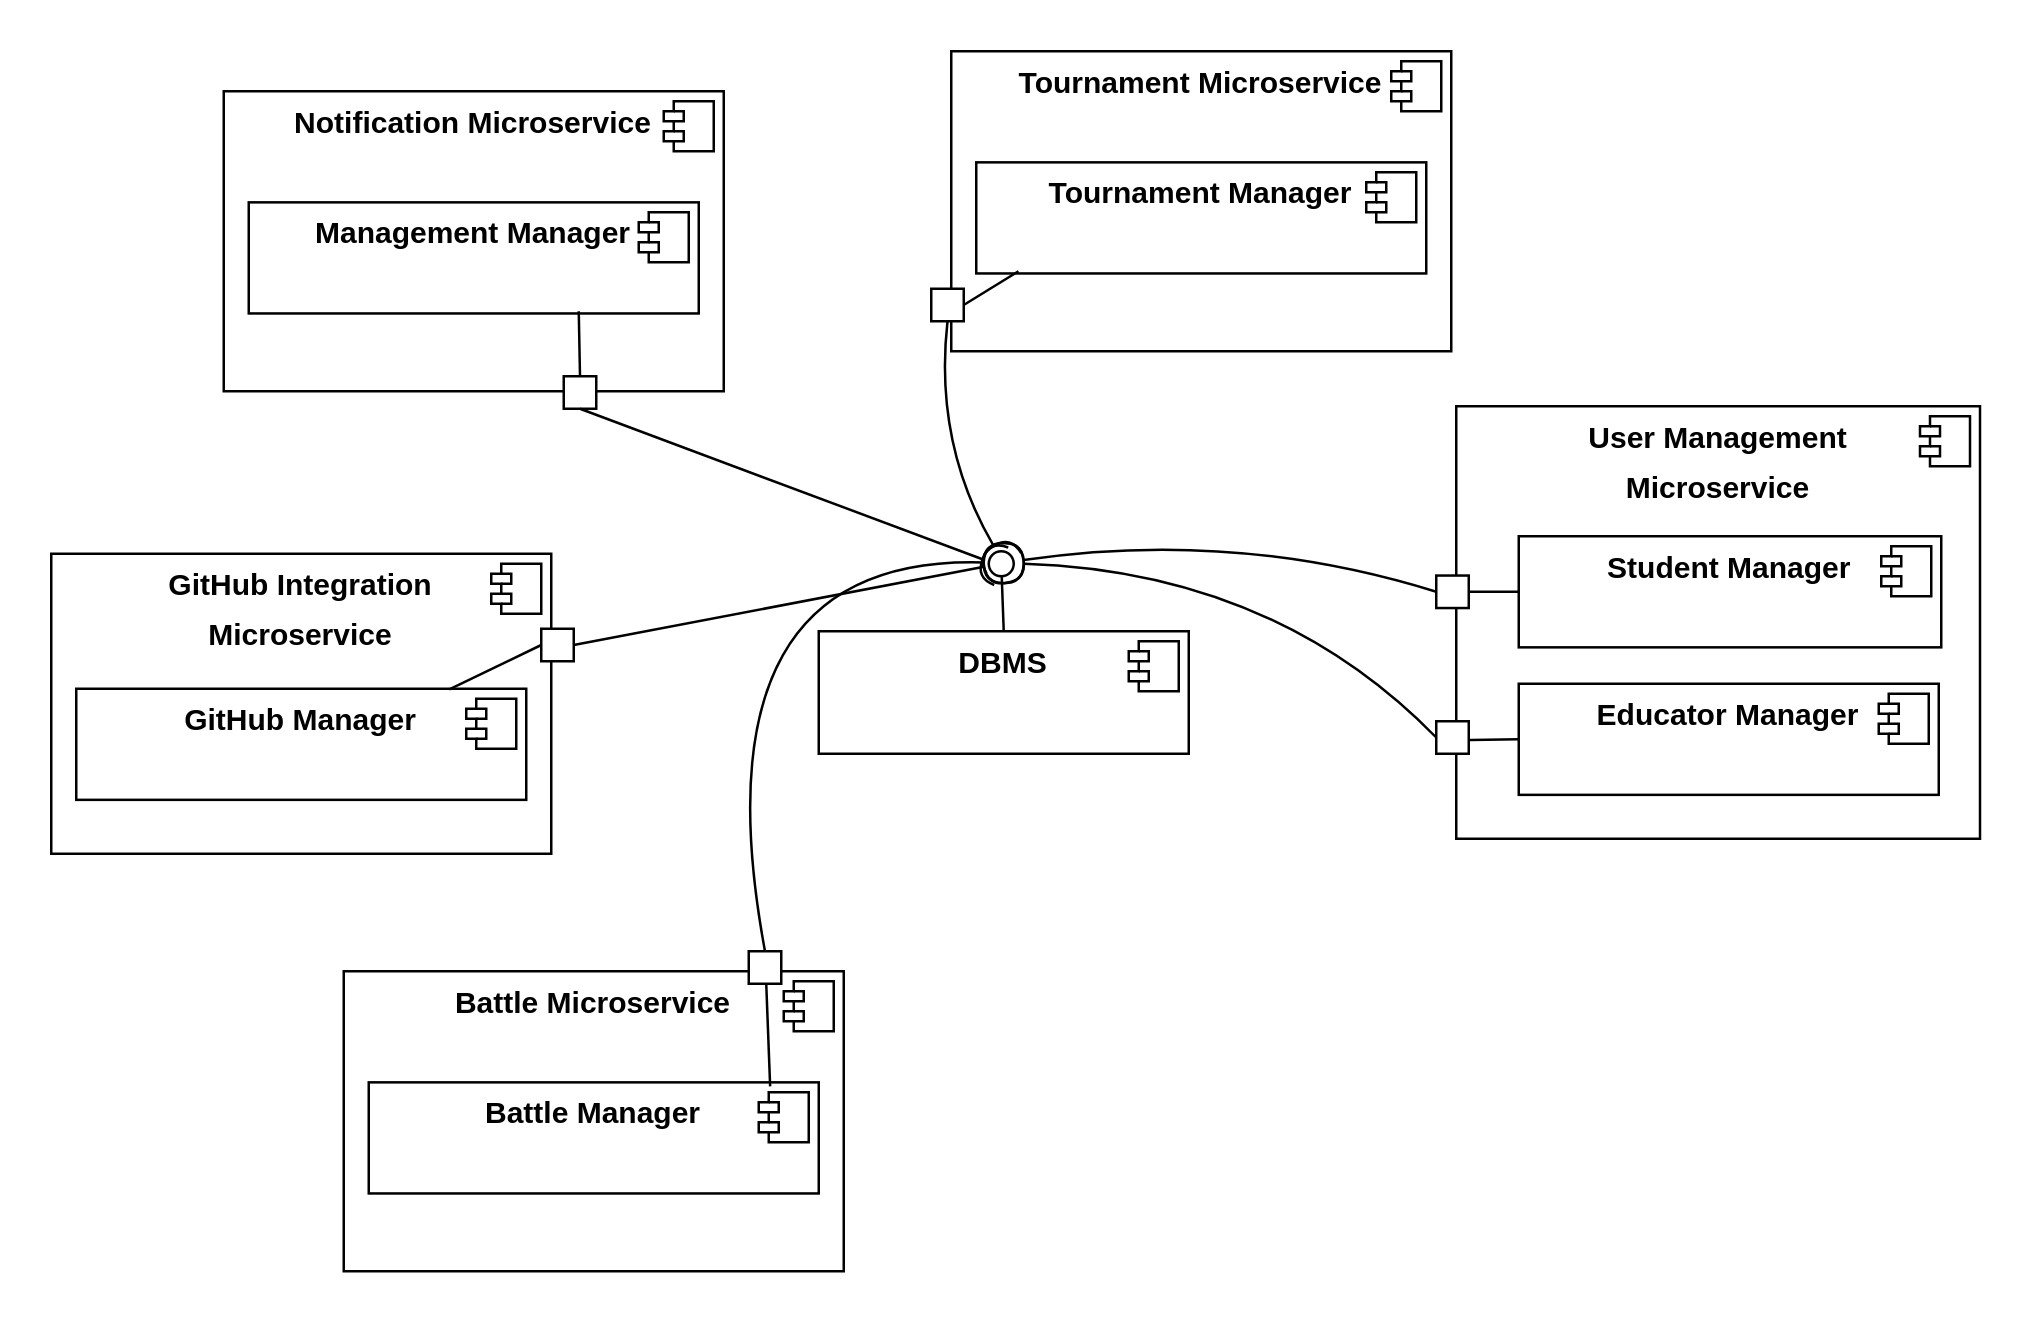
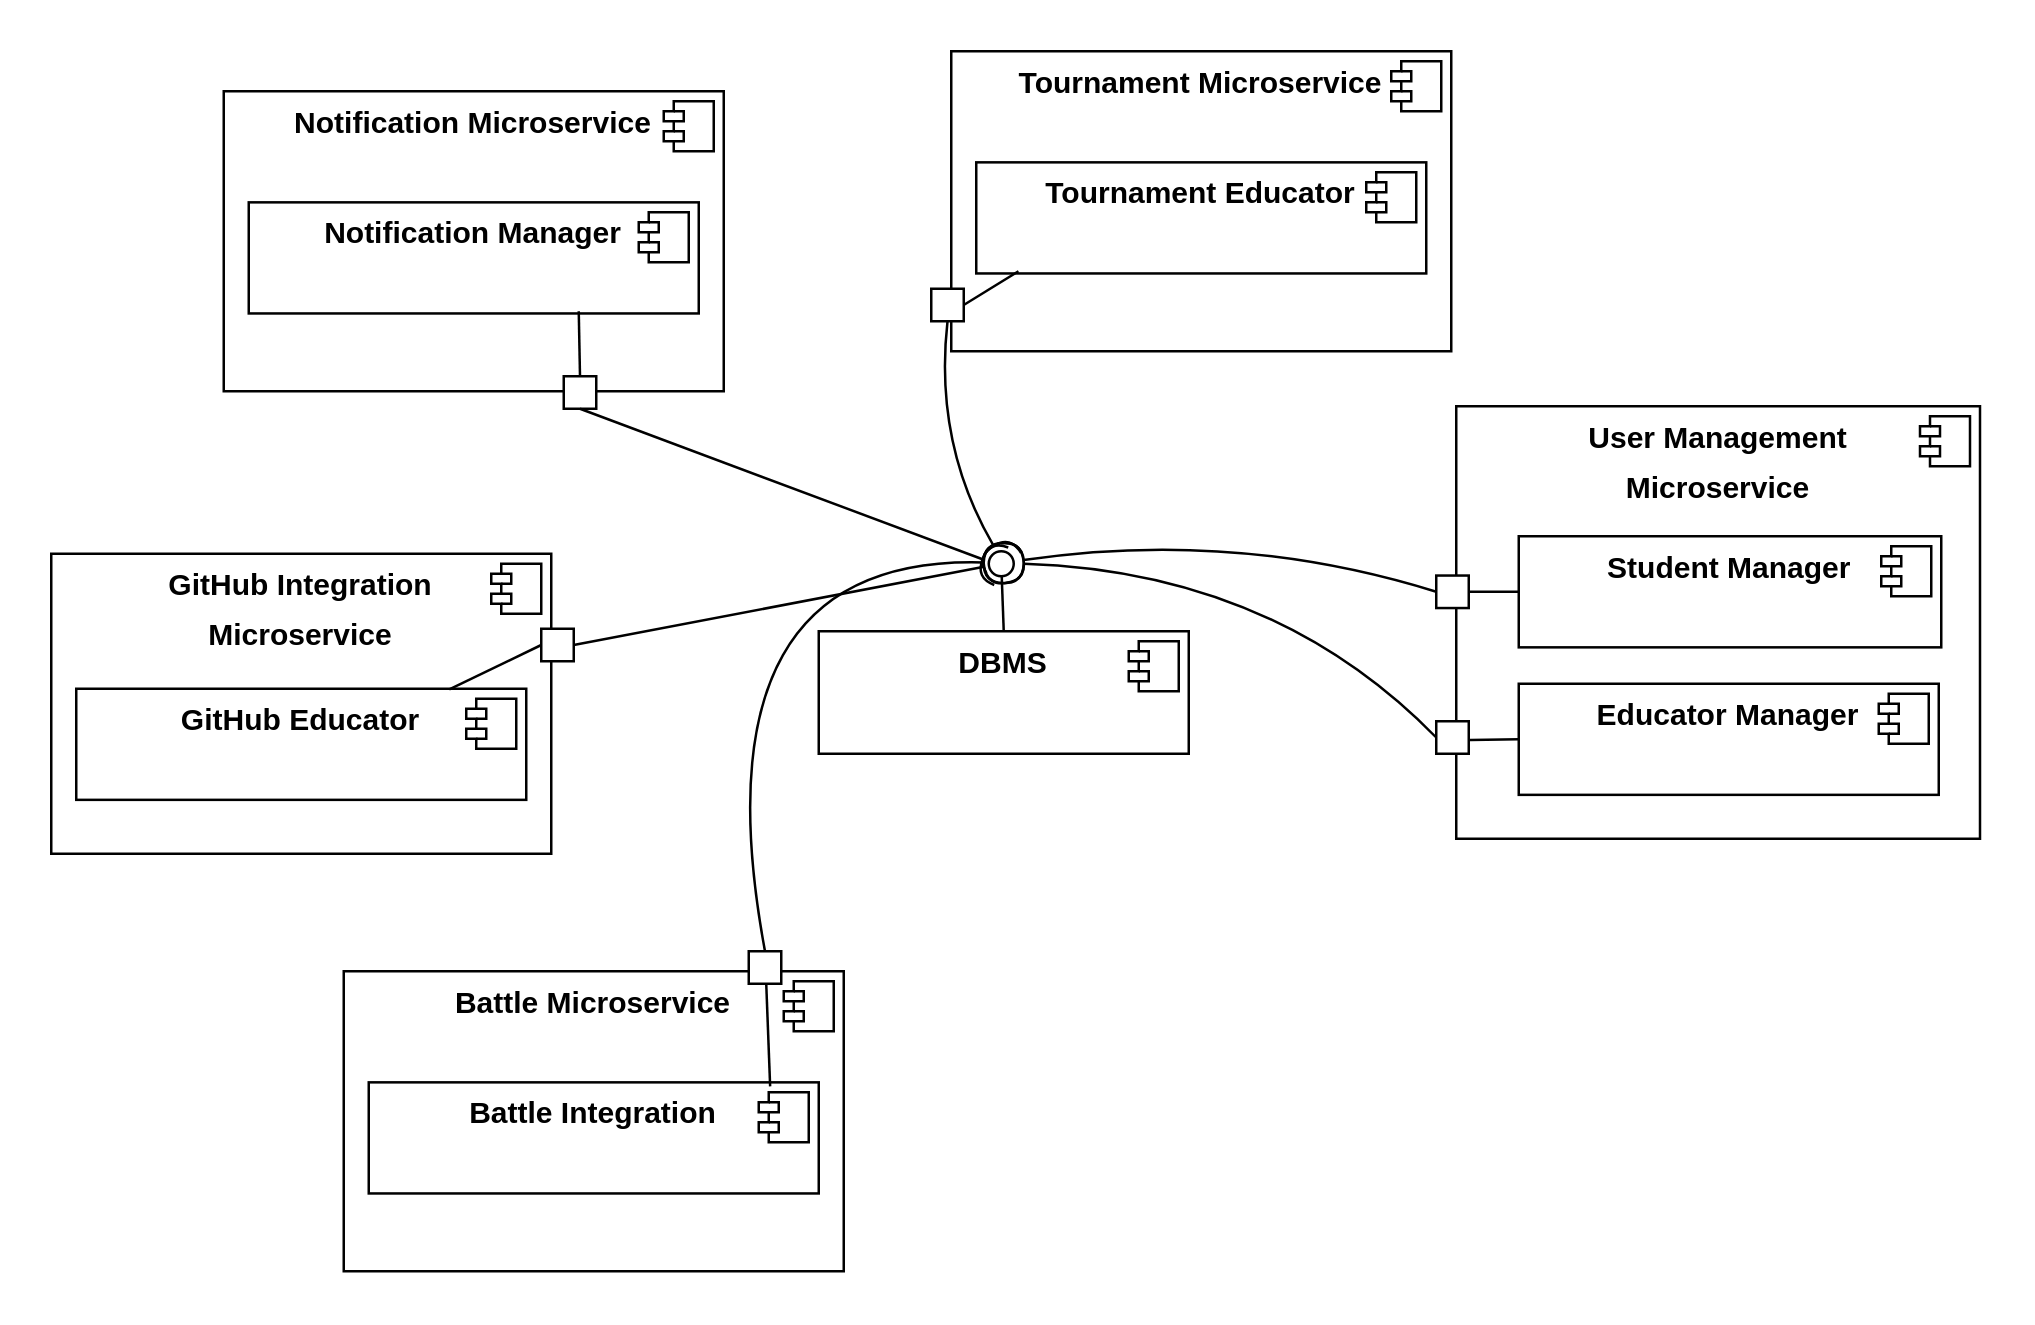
(1124, 161) -> (1132, 161)
(396, 201) -> (401, 201)
(186, 689) -> (194, 689)
(479, 1081) -> (508, 1081)
